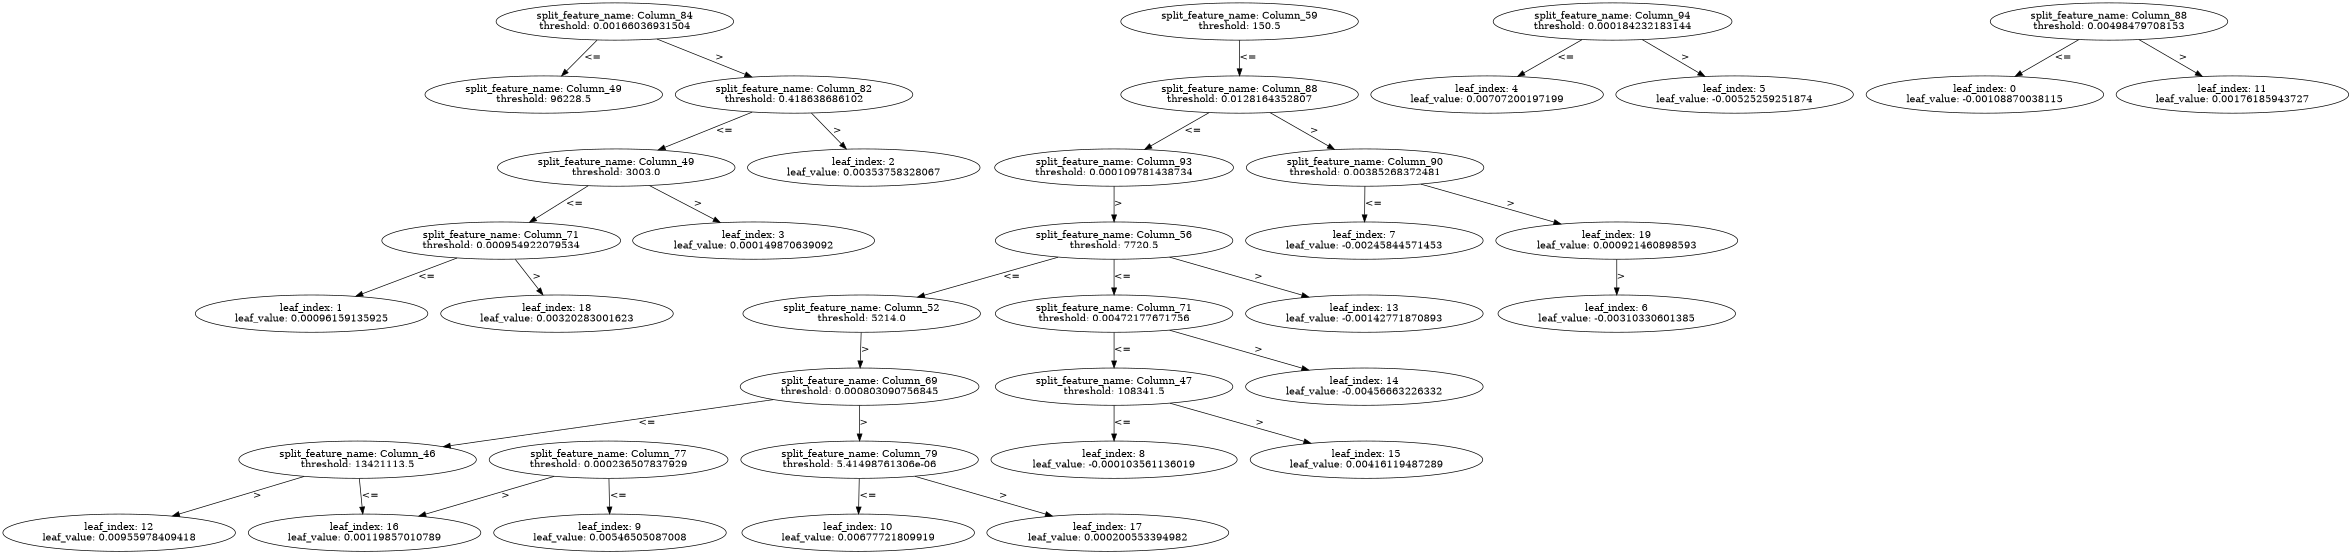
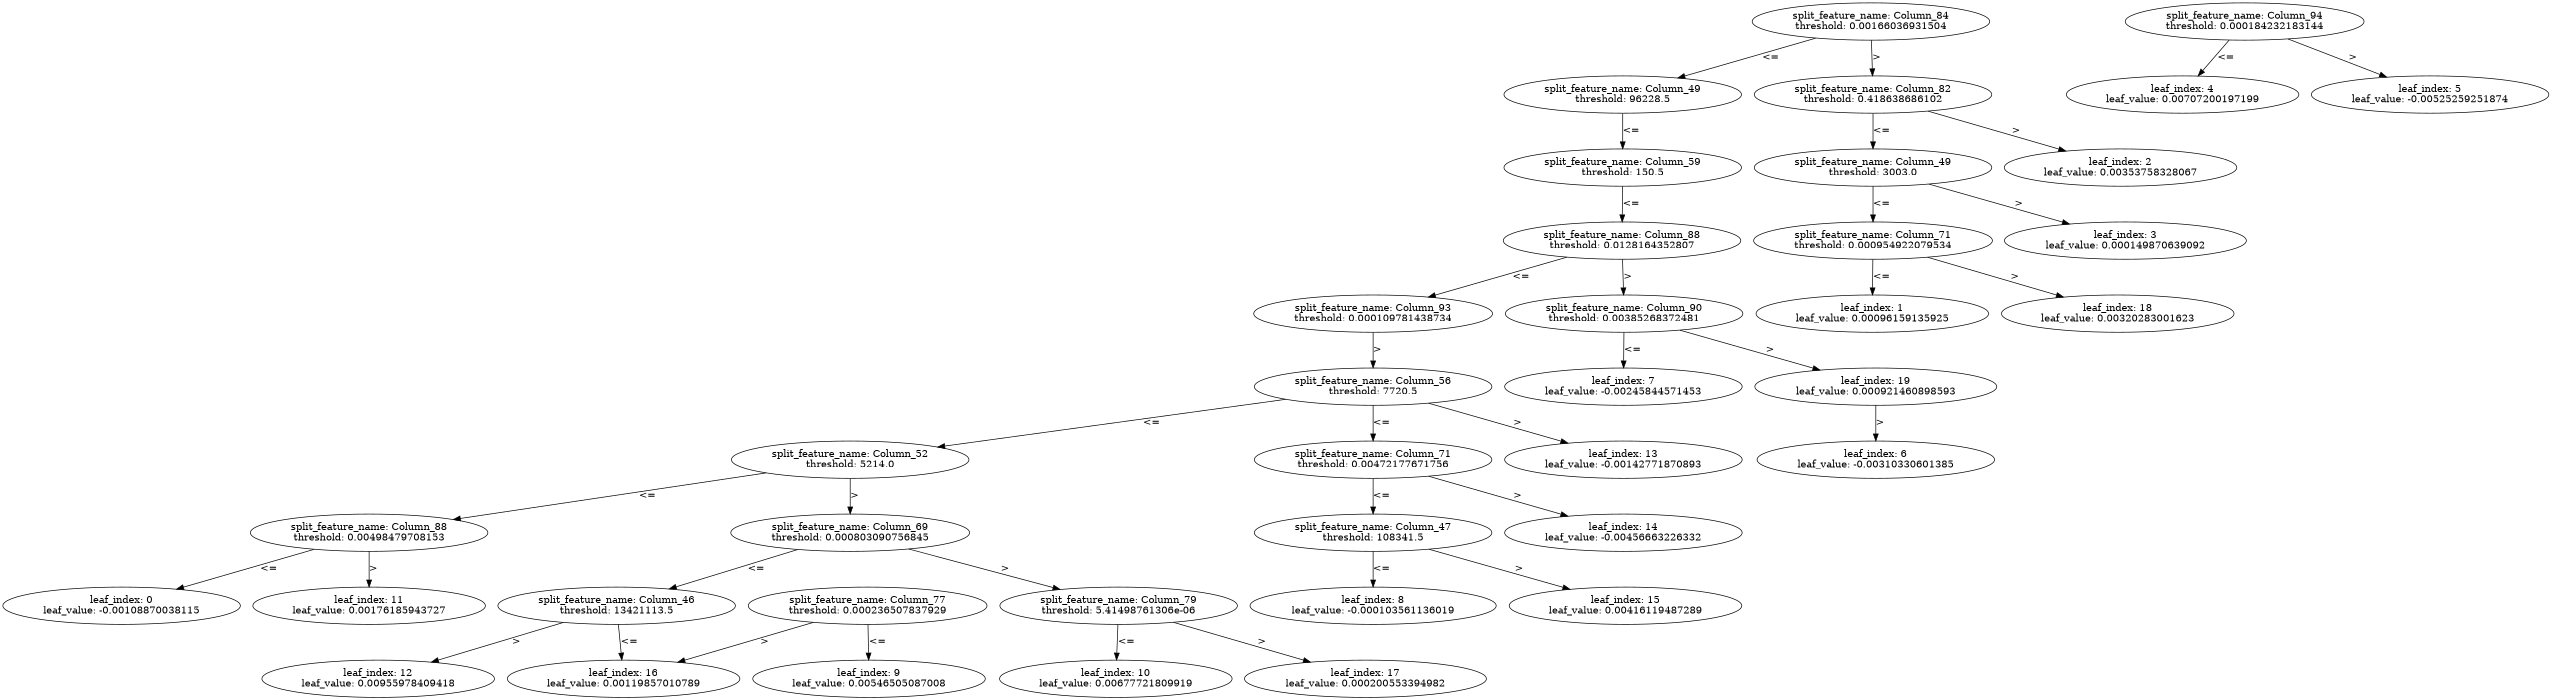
none -> (1623, 127)
none -> (613, 496)
